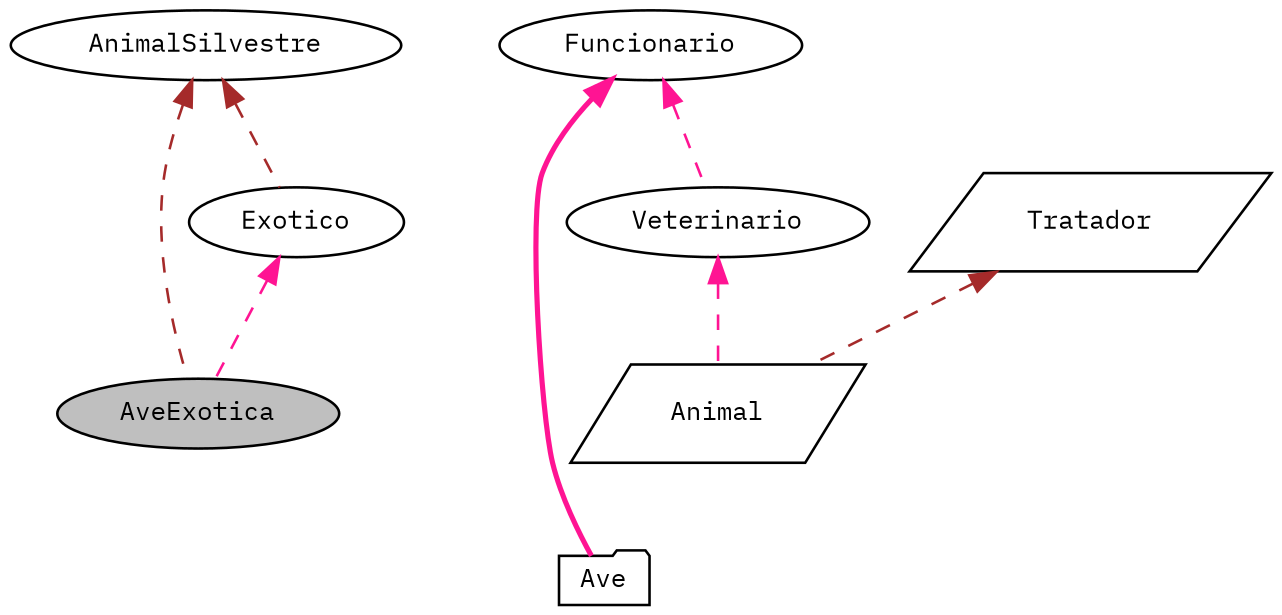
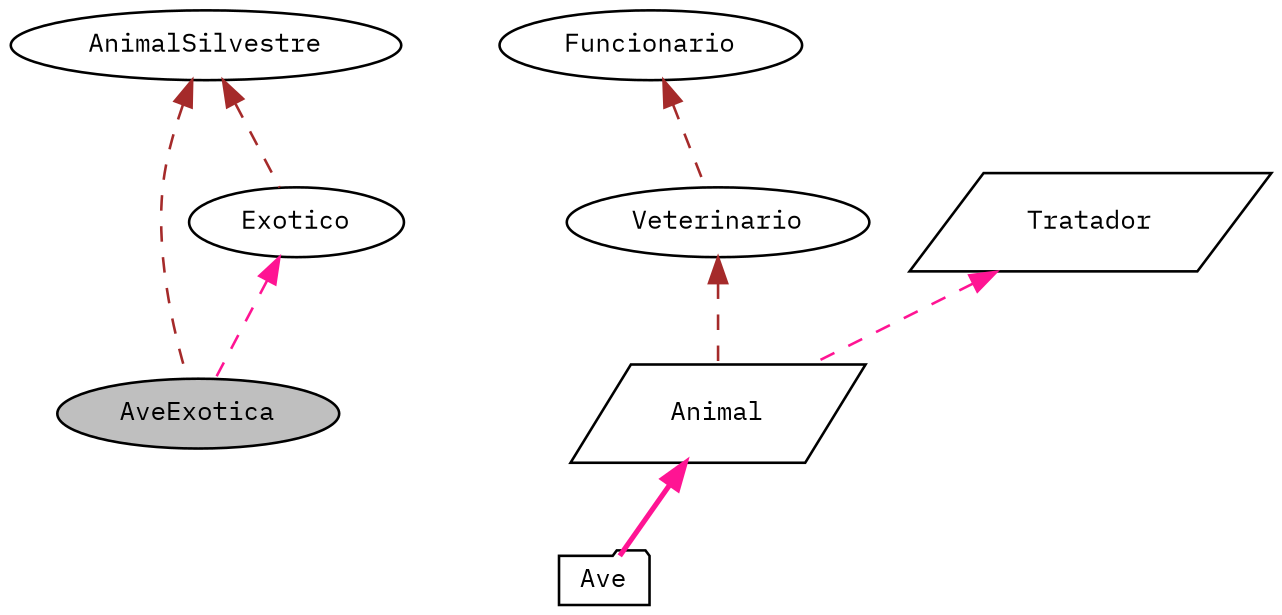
(689, 146) -> (689, 146)
(538, 323) -> (645, 520)
(718, 324) -> (718, 324)
(892, 324) -> (892, 324)
